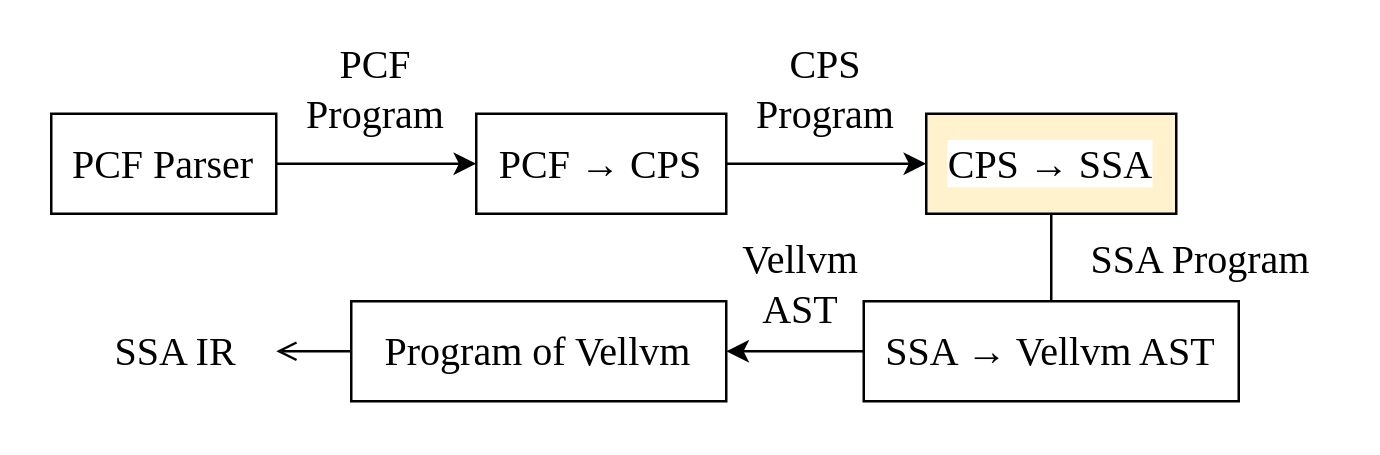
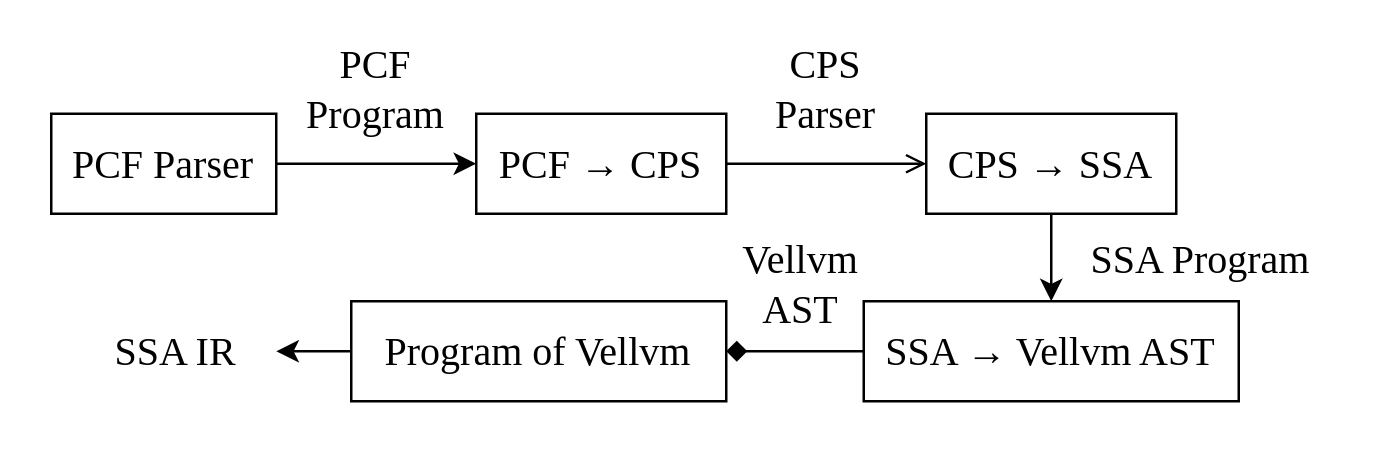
(826, 89) -> (826, 89)
(908, 164) -> (912, 164)
(1051, 164) -> (1051, 164)
(1051, 290) -> (1051, 283)
(290, 351) -> (294, 351)
(745, 351) -> (747, 351)
